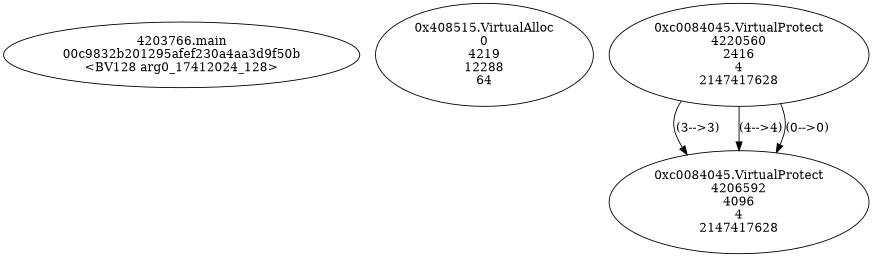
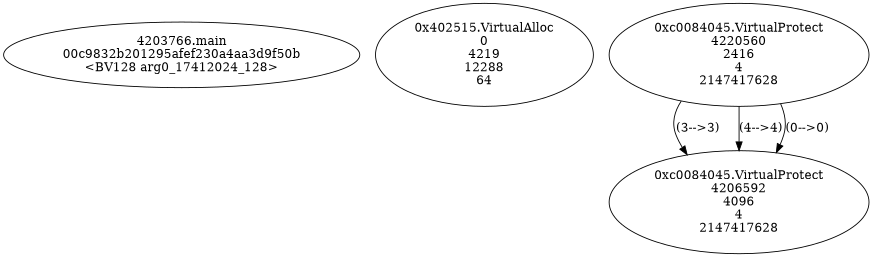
(484, 55) -> (484, 55)
